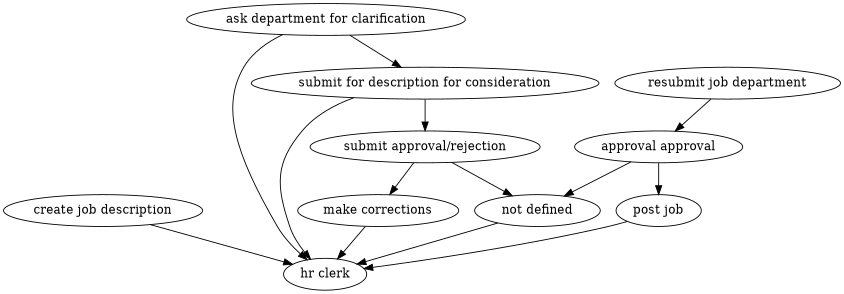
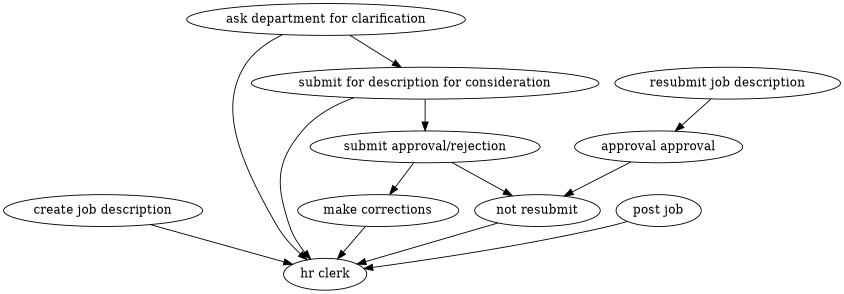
(728, 83) -> (728, 83)
(659, 174) -> none
(537, 211) -> (537, 211)
